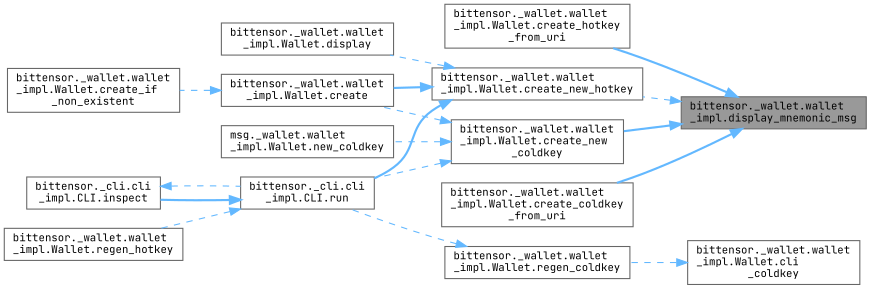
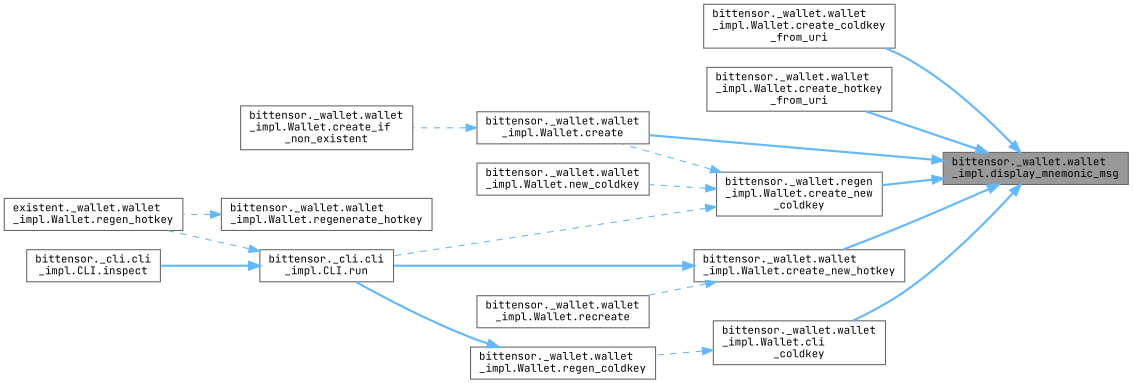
(307, 39) -> (563, 312)
(407, 88) -> (791, 147)
(657, 99) -> (916, 220)
(307, 142) -> (563, 179)
(537, 142) -> (799, 194)
(206, 186) -> none
none -> (327, 214)
(403, 228) -> (421, 316)
(94, 244) -> (94, 214)
none -> (939, 265)
